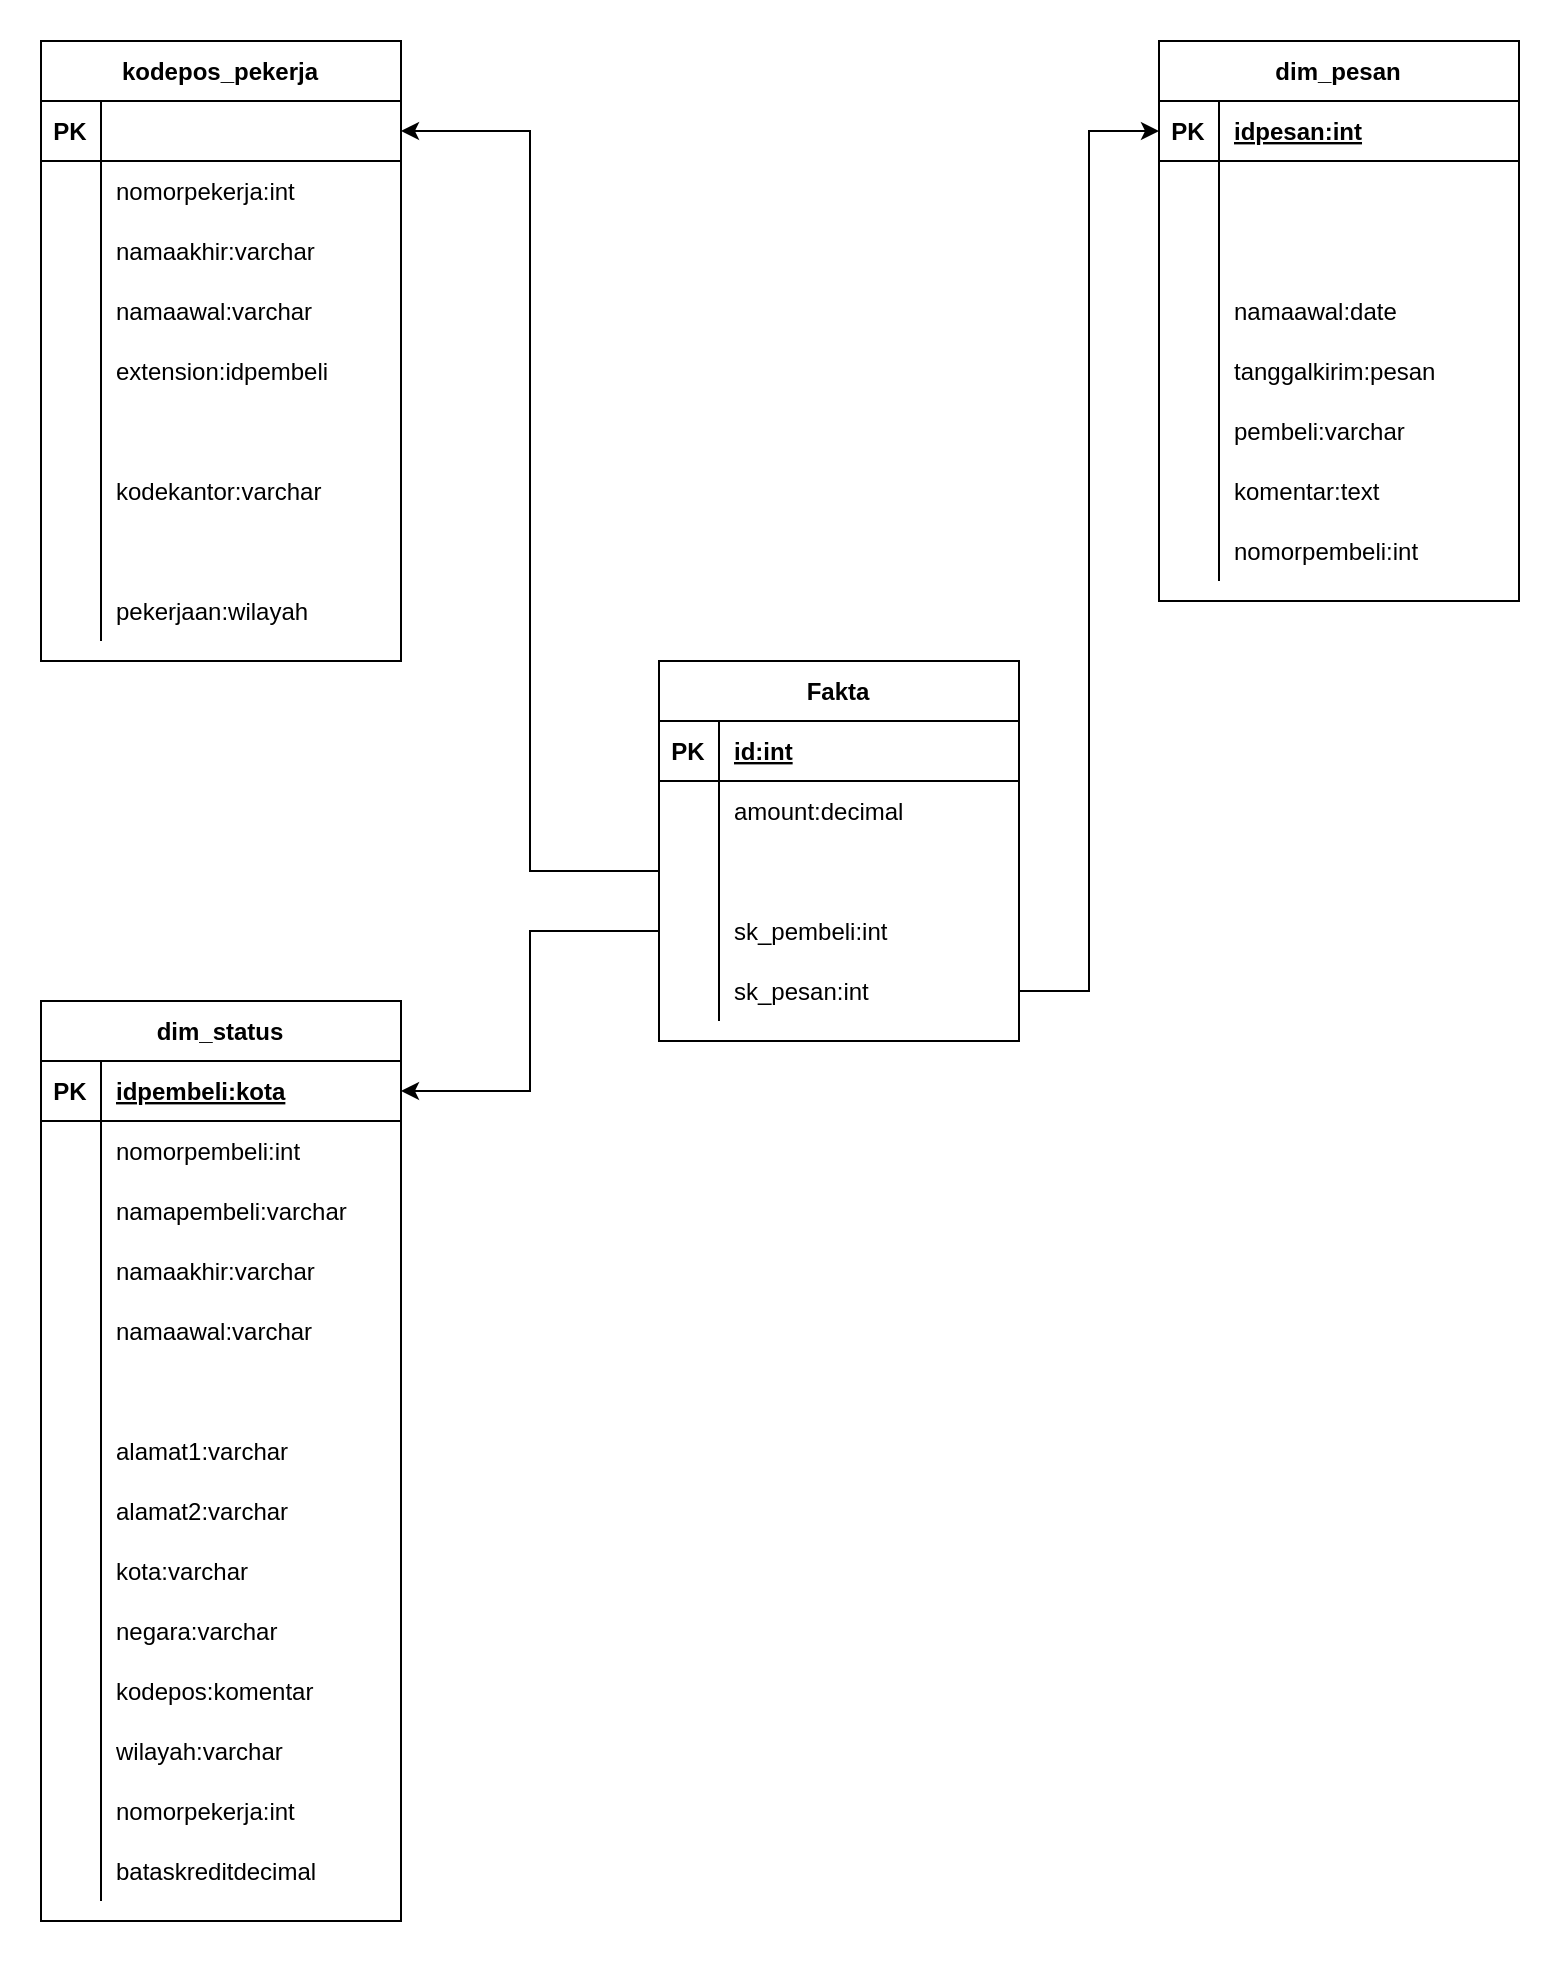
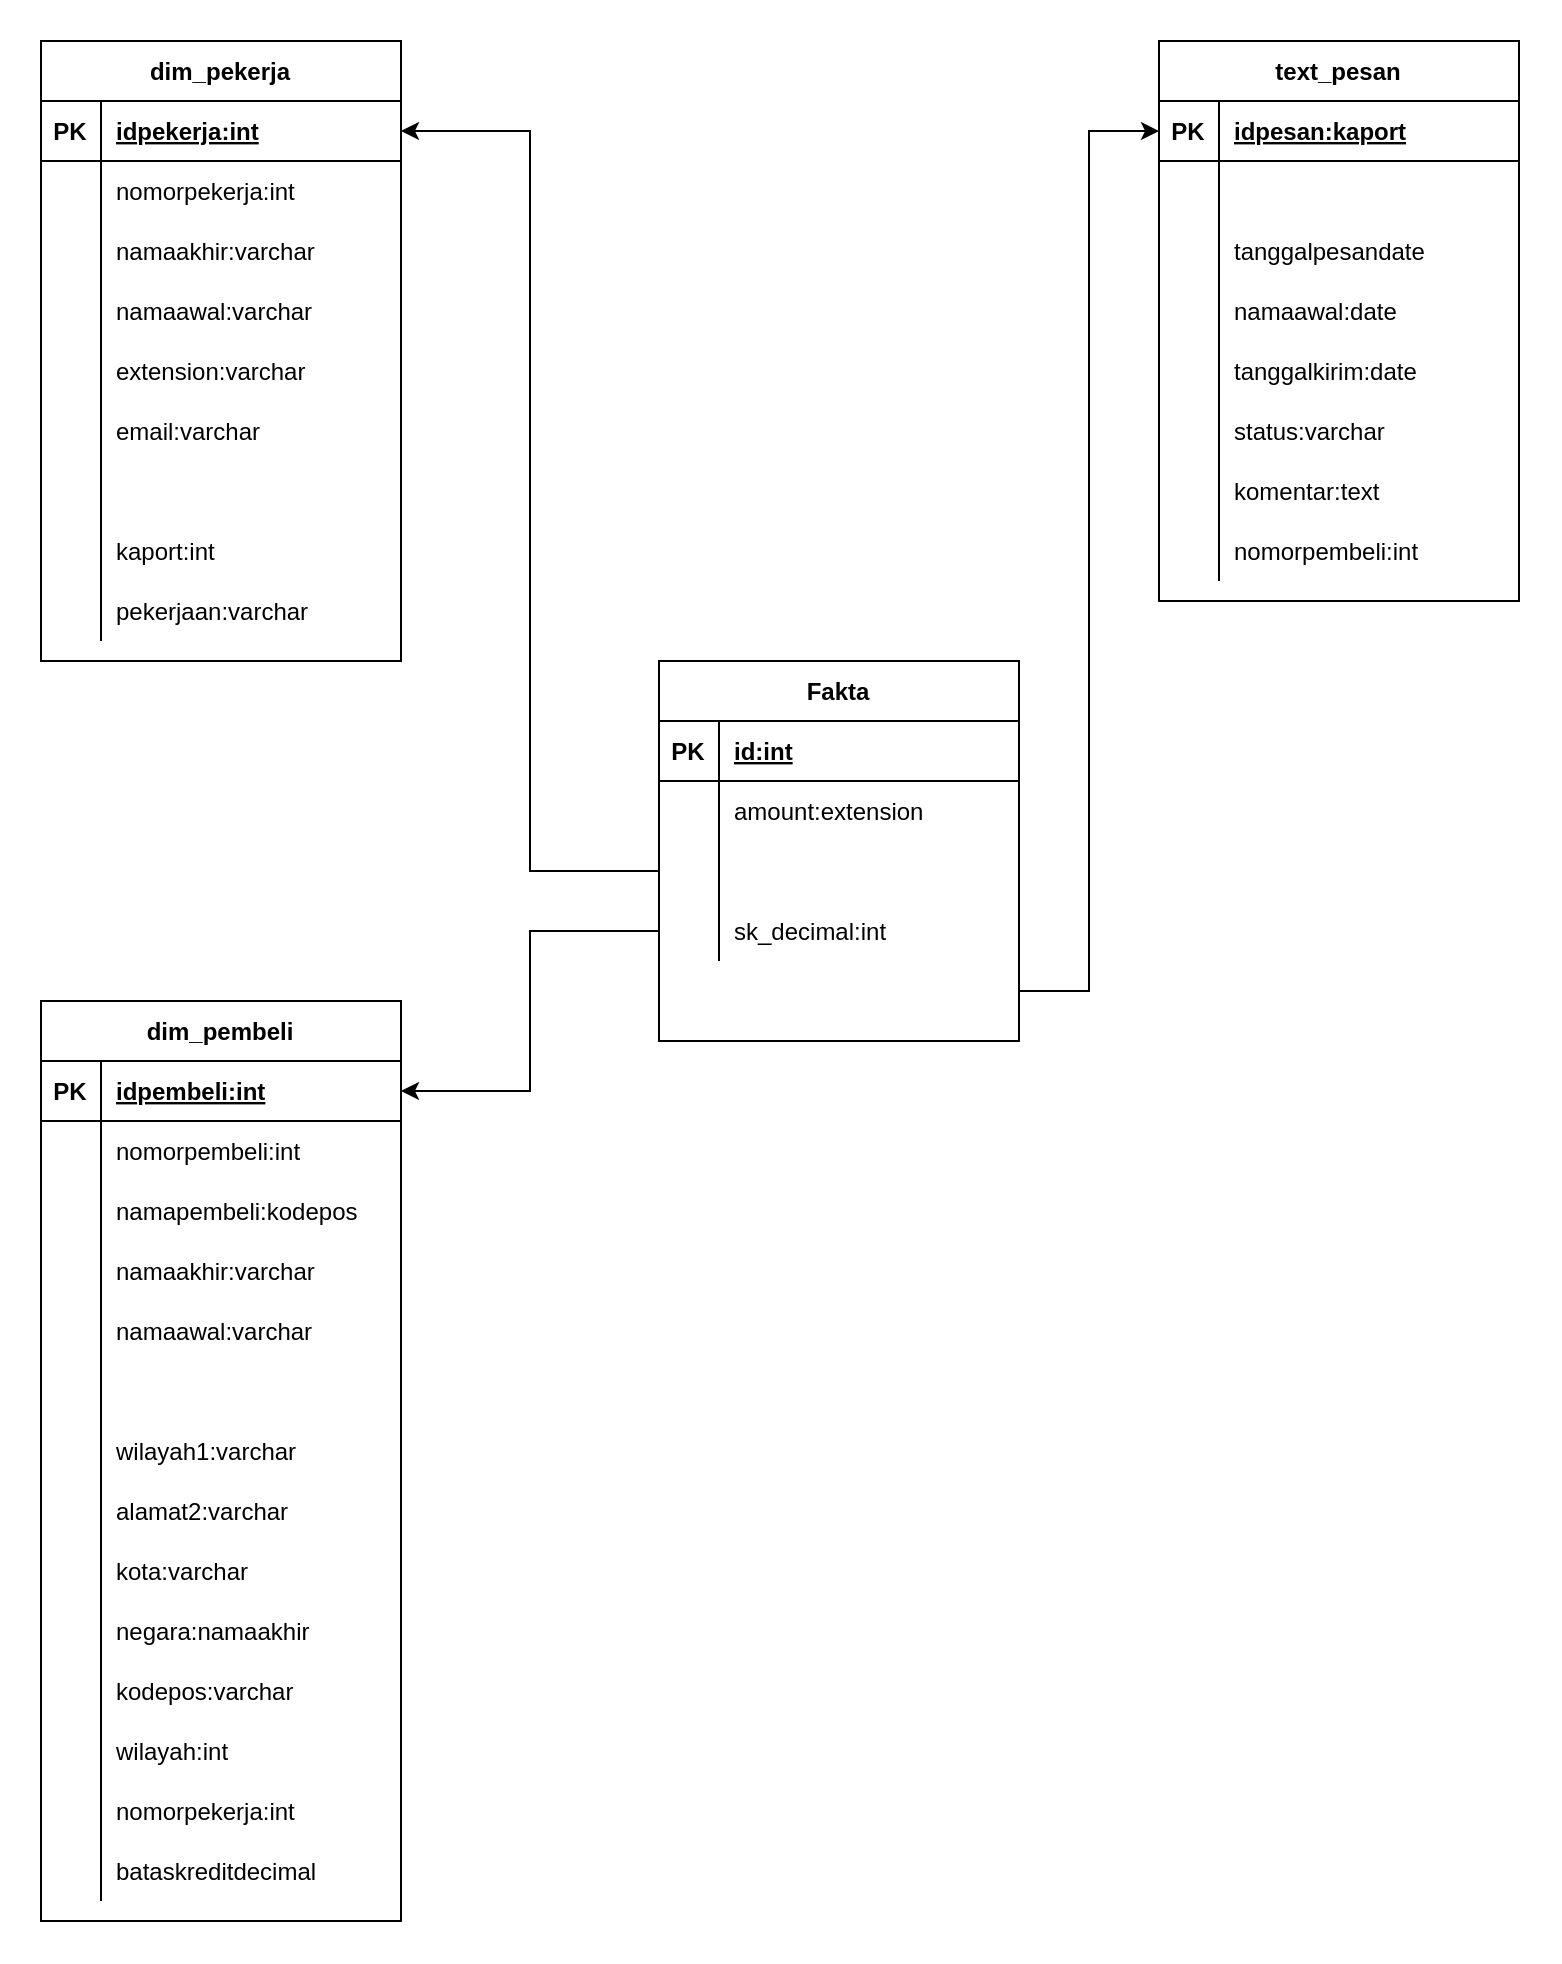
(220, 72) -> (220, 72)
(1338, 72) -> (1338, 72)
none -> (251, 131)
(1299, 132) -> (1322, 132)
none -> (1369, 251)
(228, 372) -> (224, 372)
(1342, 372) -> (1336, 372)
none -> (251, 431)
(1325, 432) -> (1325, 432)
(251, 491) -> none
none -> (251, 551)
(221, 612) -> (227, 612)
(819, 812) -> (835, 812)
(816, 932) -> (816, 932)
(869, 991) -> none
(220, 1032) -> (220, 1032)
(198, 1092) -> (188, 1092)
(234, 1212) -> (234, 1212)
(211, 1452) -> (214, 1452)
(207, 1632) -> (217, 1632)
(220, 1692) -> (214, 1692)
(207, 1752) -> (177, 1752)
